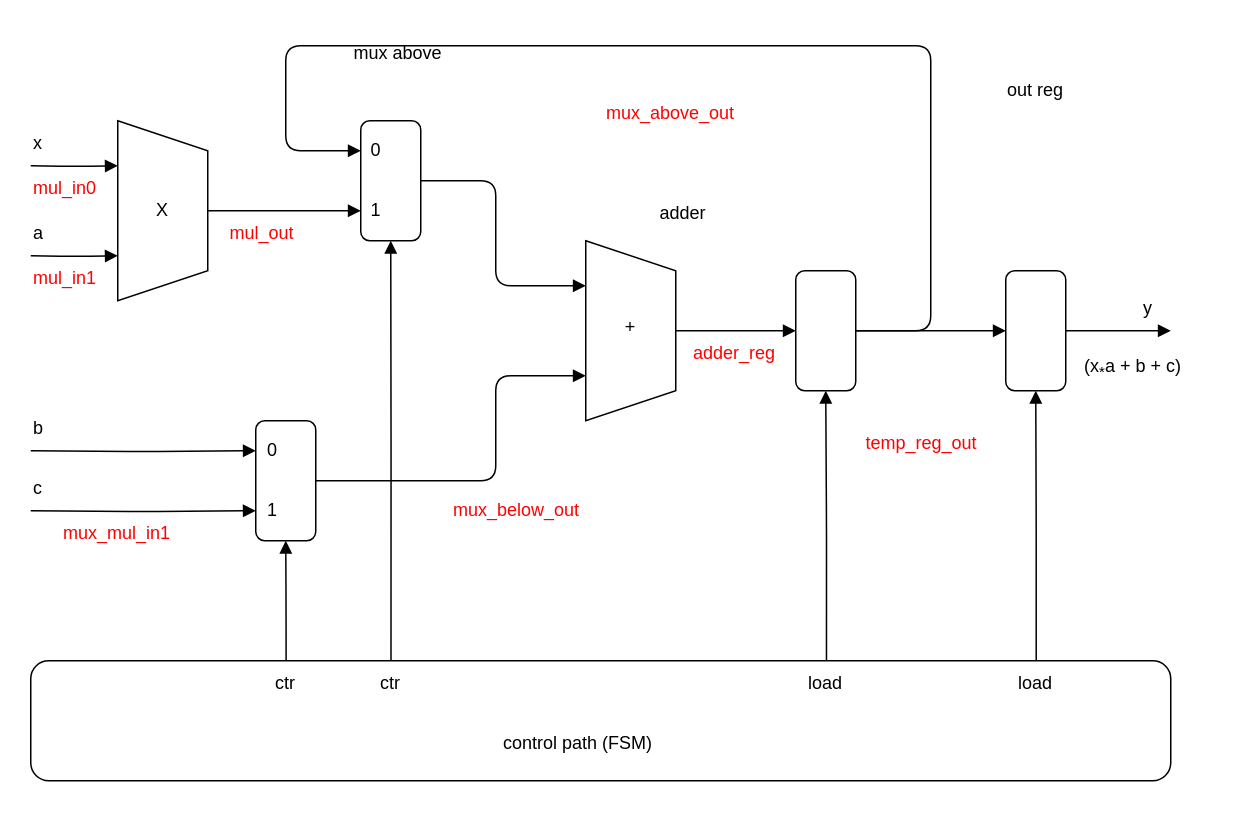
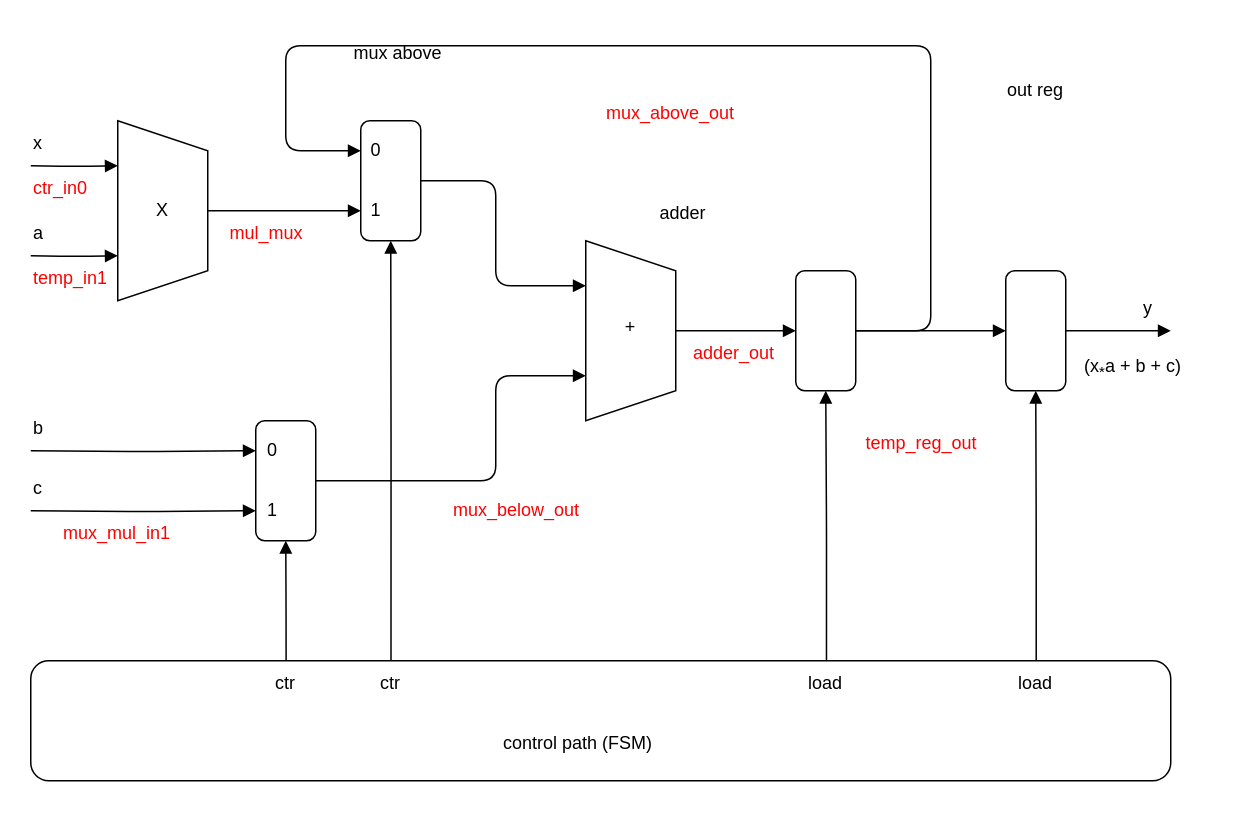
(64, 188) -> (67, 188)
(263, 233) -> (263, 233)
(64, 278) -> (72, 278)
(739, 353) -> (739, 353)
